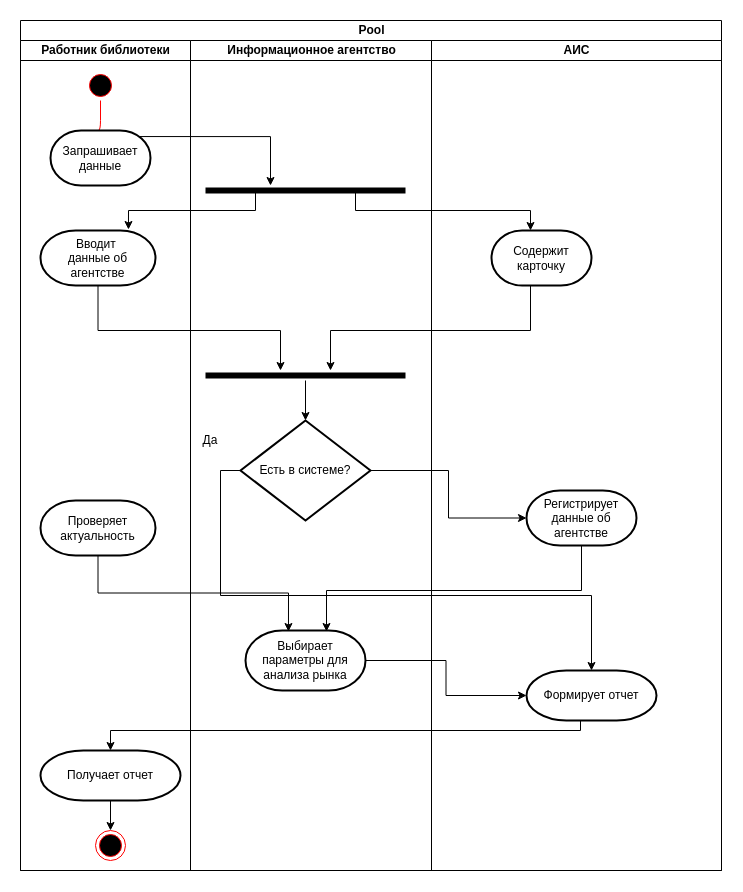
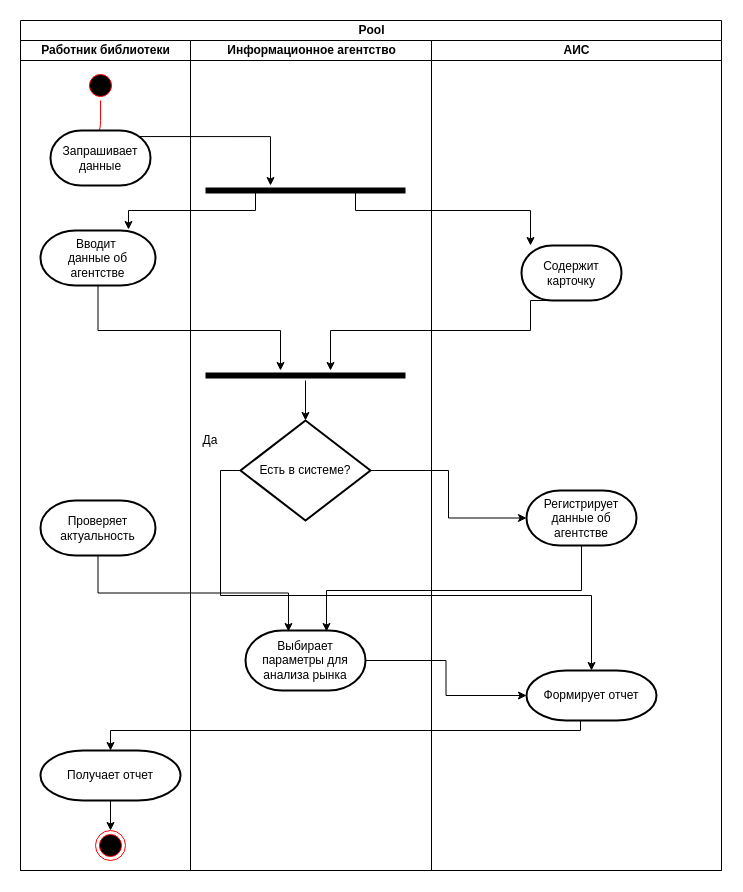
(542, 258) -> (572, 273)
